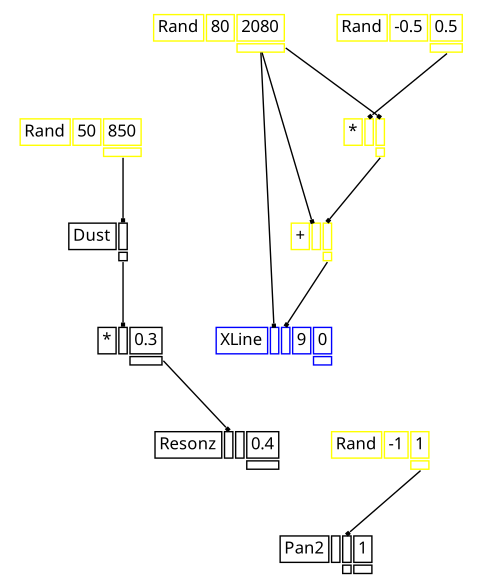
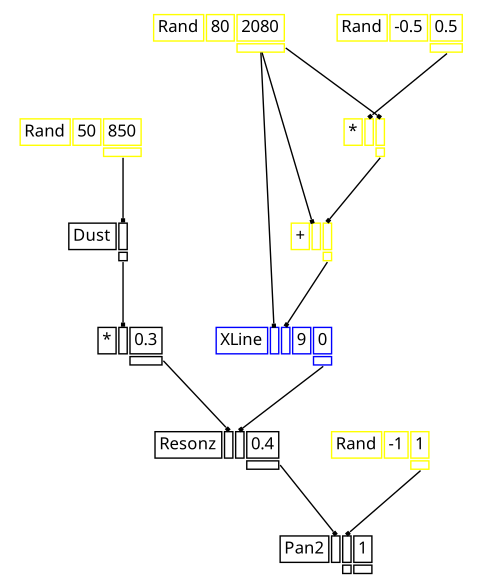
none -> (283, 397)
none -> (307, 498)
